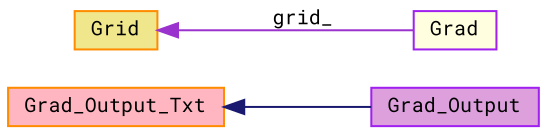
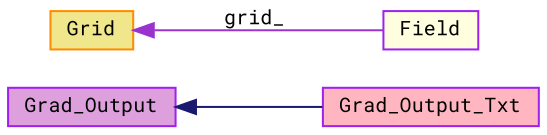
(455, 30) -> (431, 30)
(116, 107) -> (431, 107)
(308, 107) -> (259, 107)
